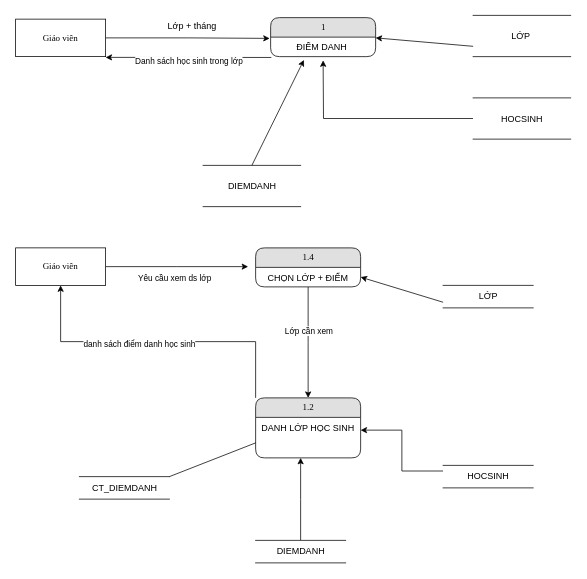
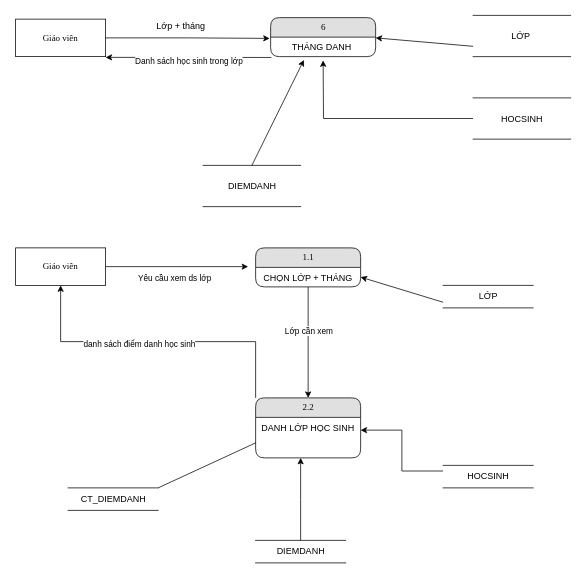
(192, 27) -> (180, 27)
(323, 27) -> (323, 27)
(323, 48) -> (323, 48)
(308, 258) -> (308, 258)
(308, 278) -> (308, 278)
(308, 408) -> (308, 408)
(124, 488) -> (113, 499)
